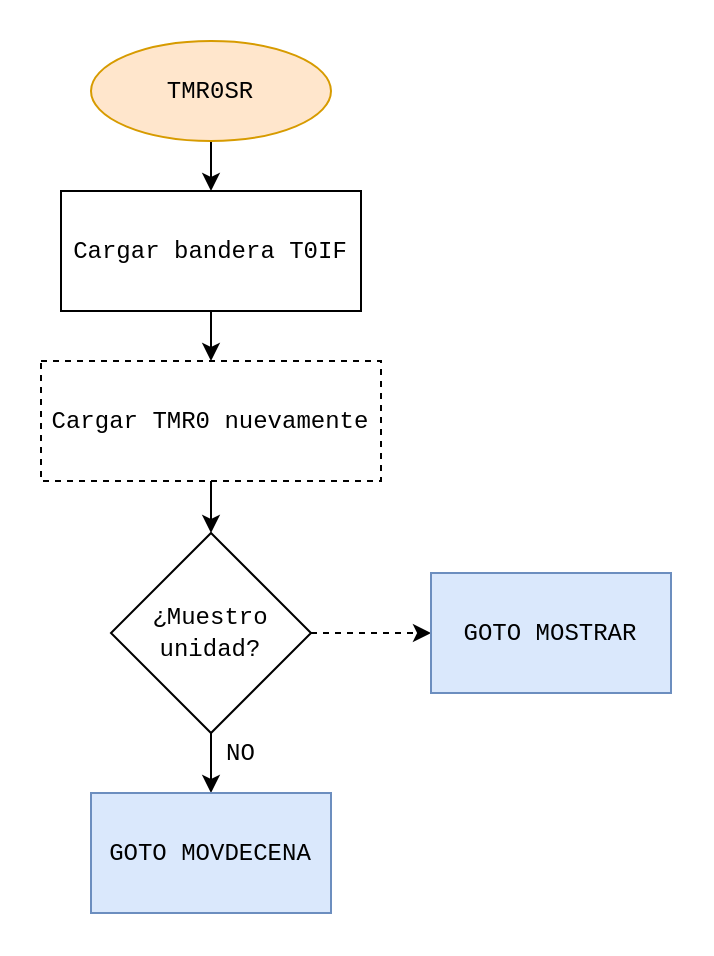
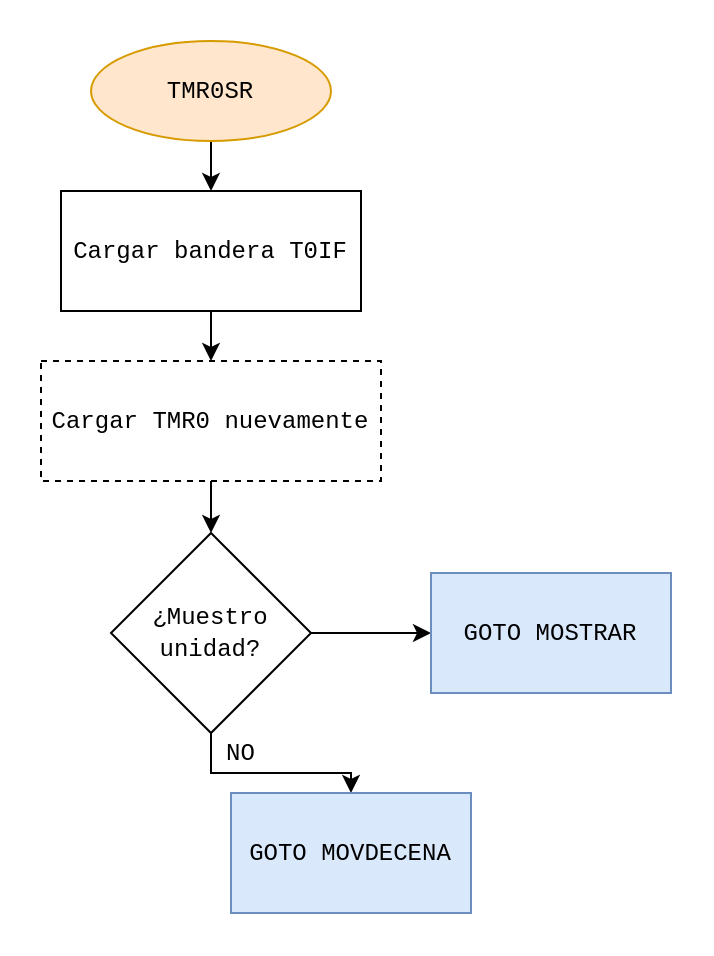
(366, 633) -> (366, 633)
(211, 853) -> (351, 853)
